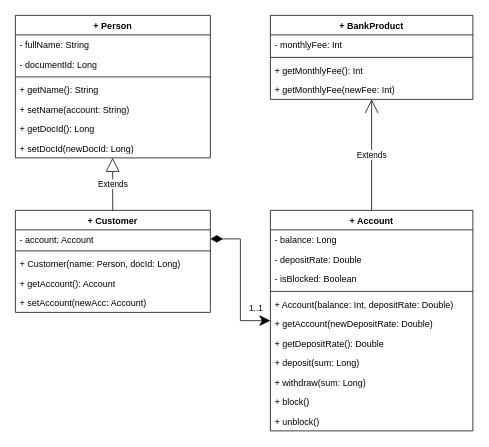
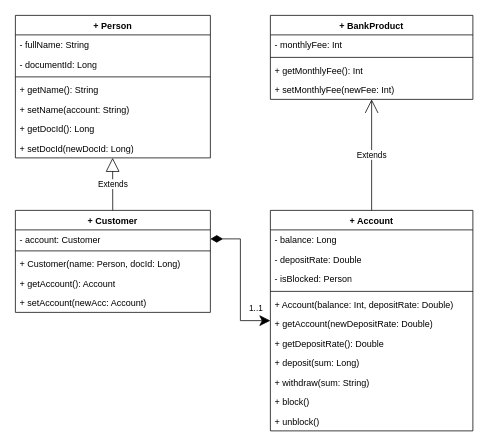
(341, 91) -> (341, 91)
(62, 241) -> (64, 241)
(318, 280) -> (317, 280)
(323, 383) -> (327, 383)
